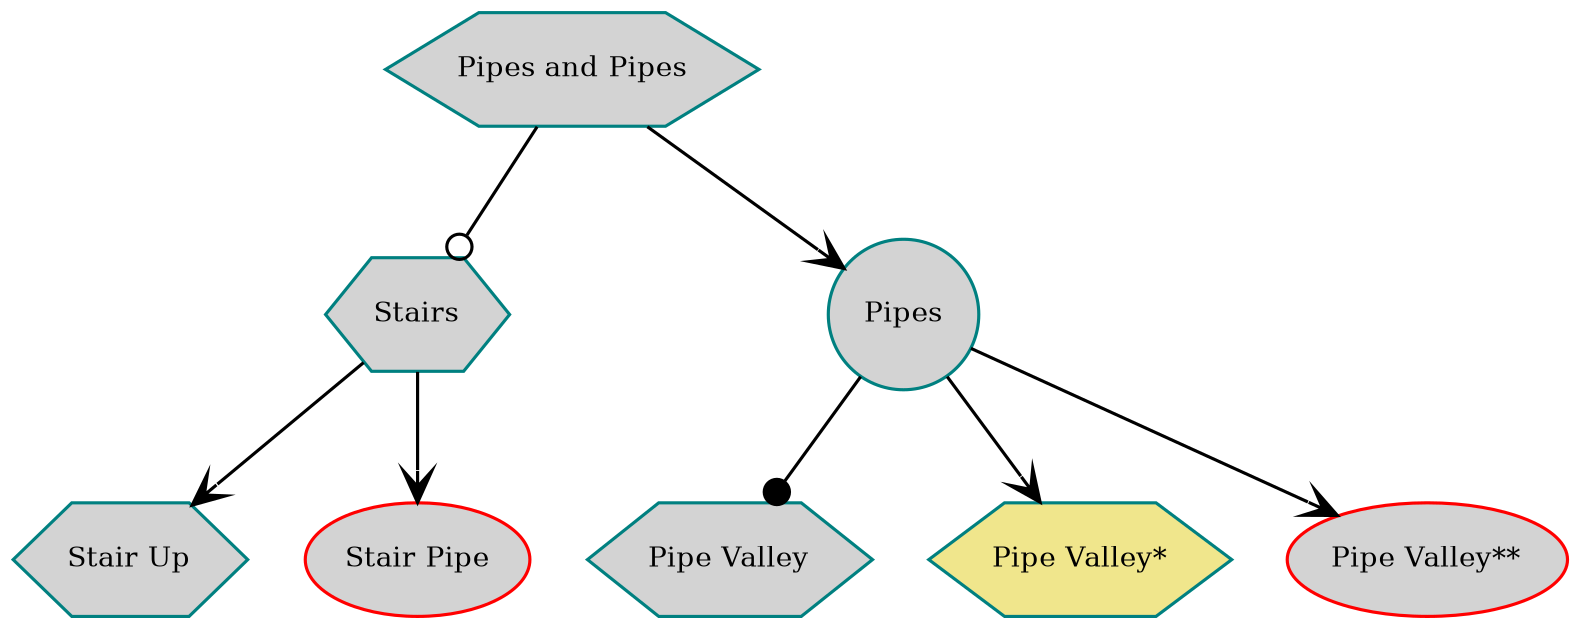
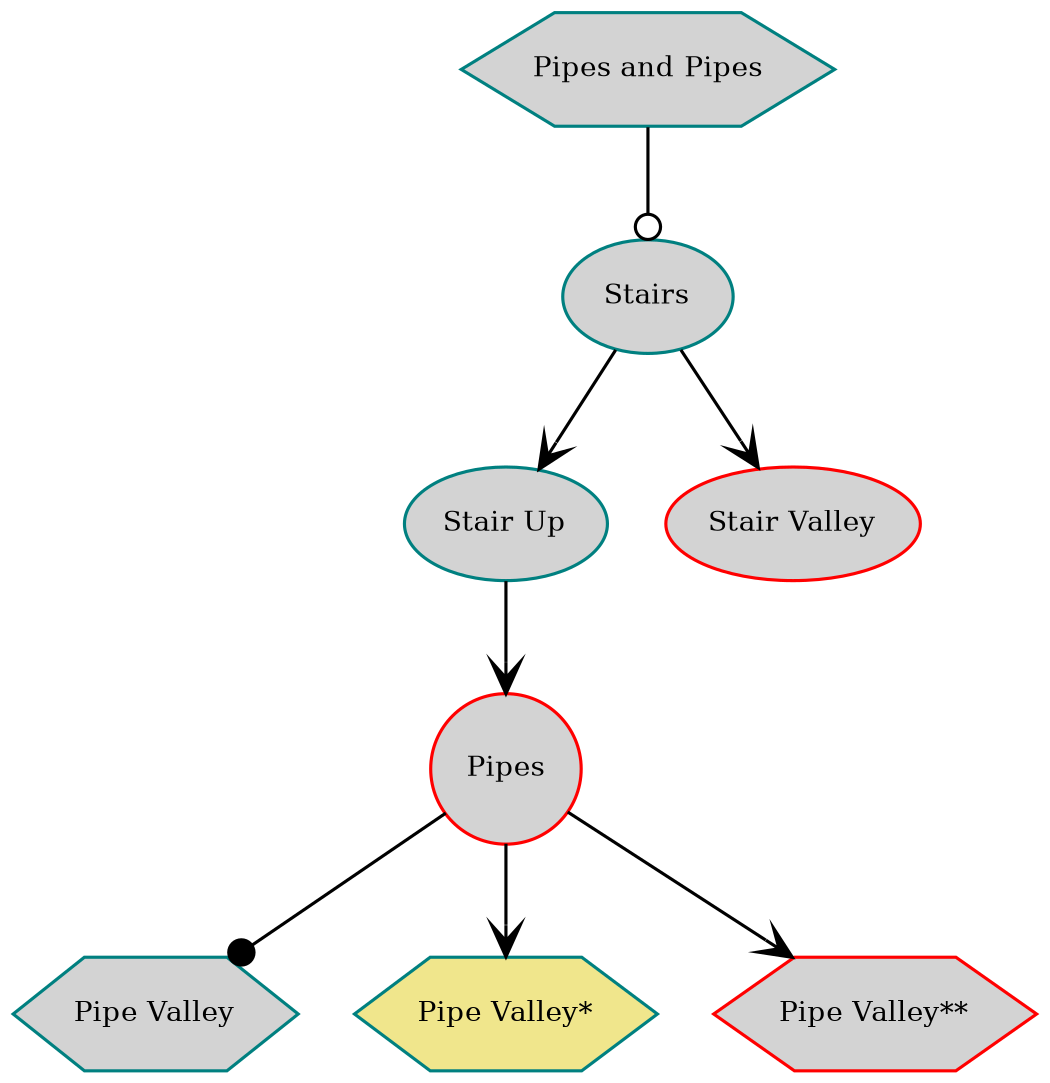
(733, 188) -> (506, 622)
(418, 315) -> (648, 297)
(904, 315) -> (506, 769)
(130, 560) -> (506, 524)
(418, 560) -> (793, 524)
(1427, 560) -> (875, 1014)
